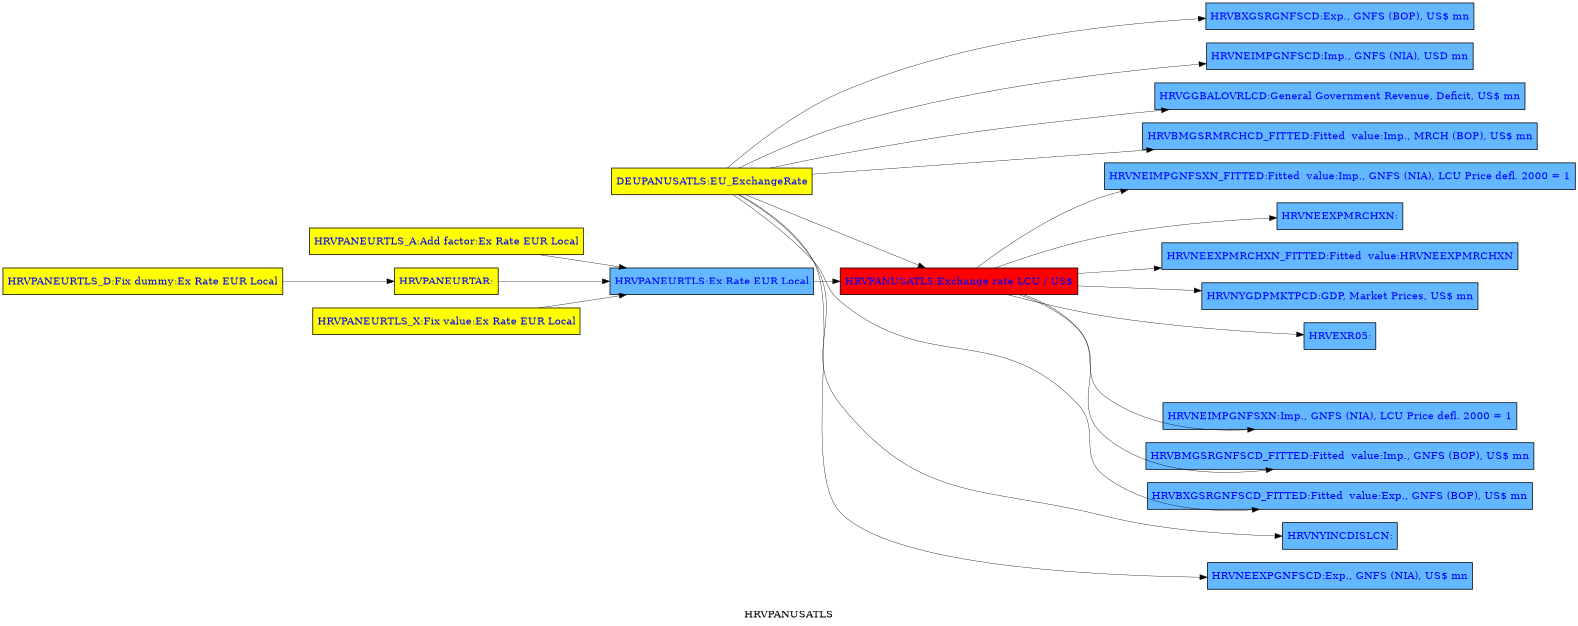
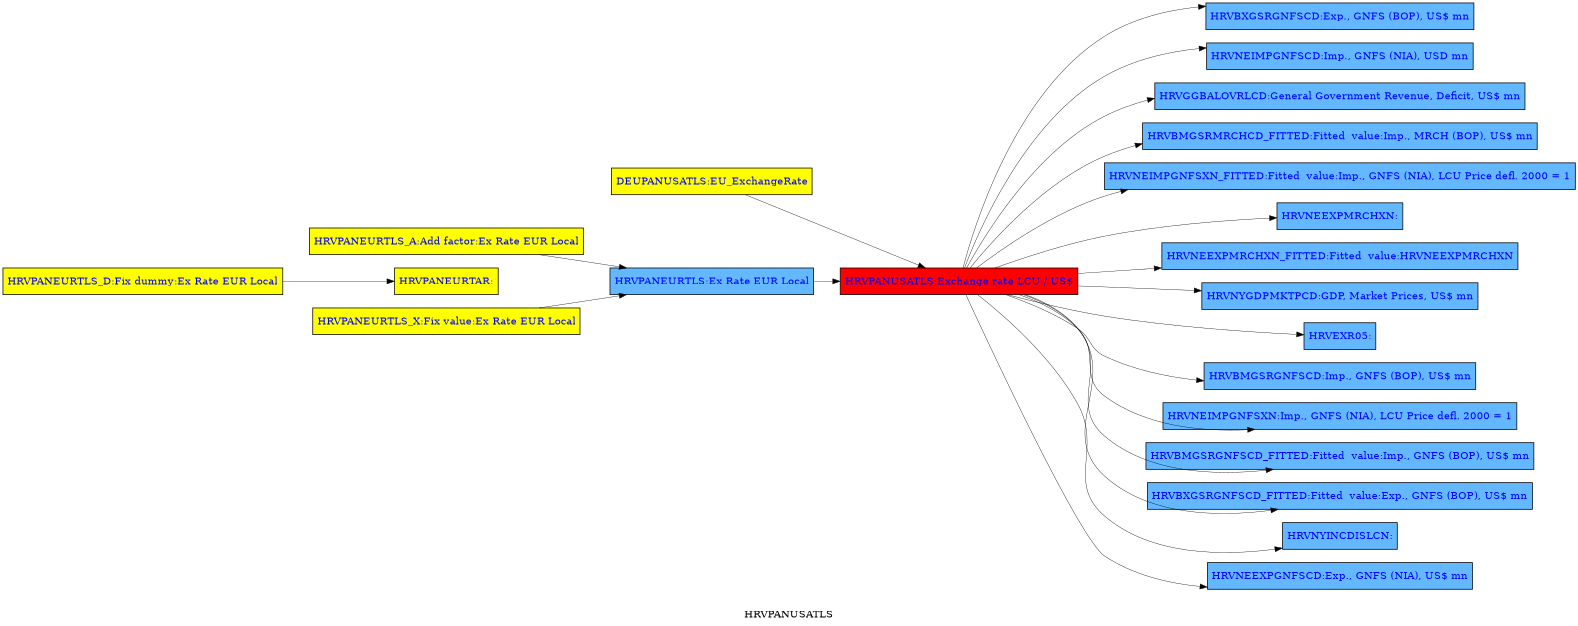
(950, 56) -> (1041, 98)
(964, 96) -> (1050, 122)
(965, 133) -> (1041, 165)
(979, 162) -> (1044, 194)
(550, 281) -> none
(1000, 357) -> (1097, 466)
none -> (1340, 376)
(923, 473) -> (1086, 477)
(846, 516) -> (1053, 473)
